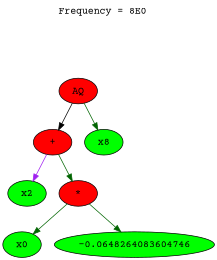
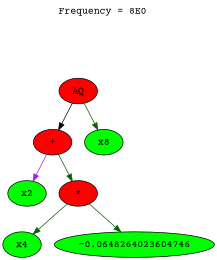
(22, 245) -> (22, 245)
(134, 245) -> (134, 245)
